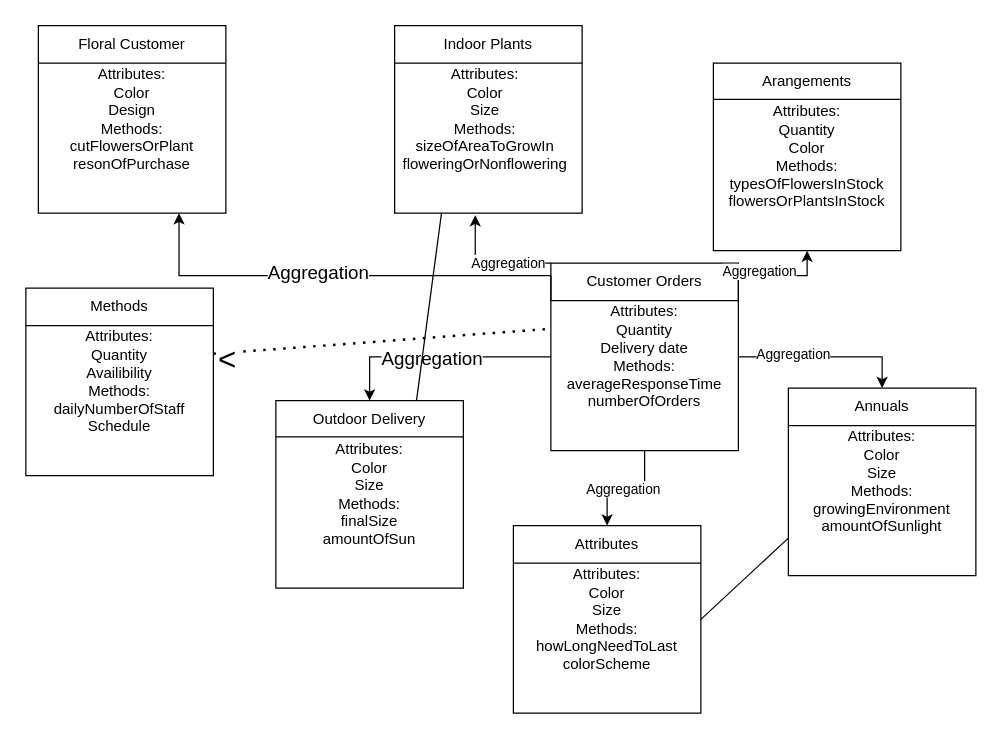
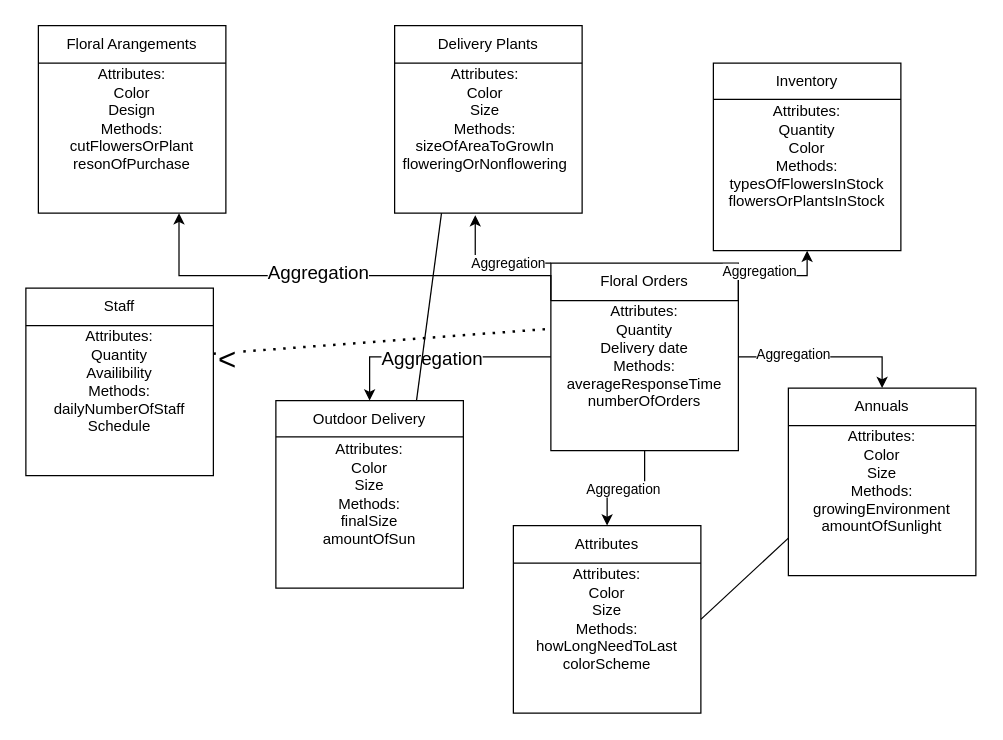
(132, 44) -> (132, 44)
(488, 44) -> (488, 44)
(807, 82) -> (807, 82)
(644, 282) -> (644, 282)
(119, 307) -> (119, 307)
